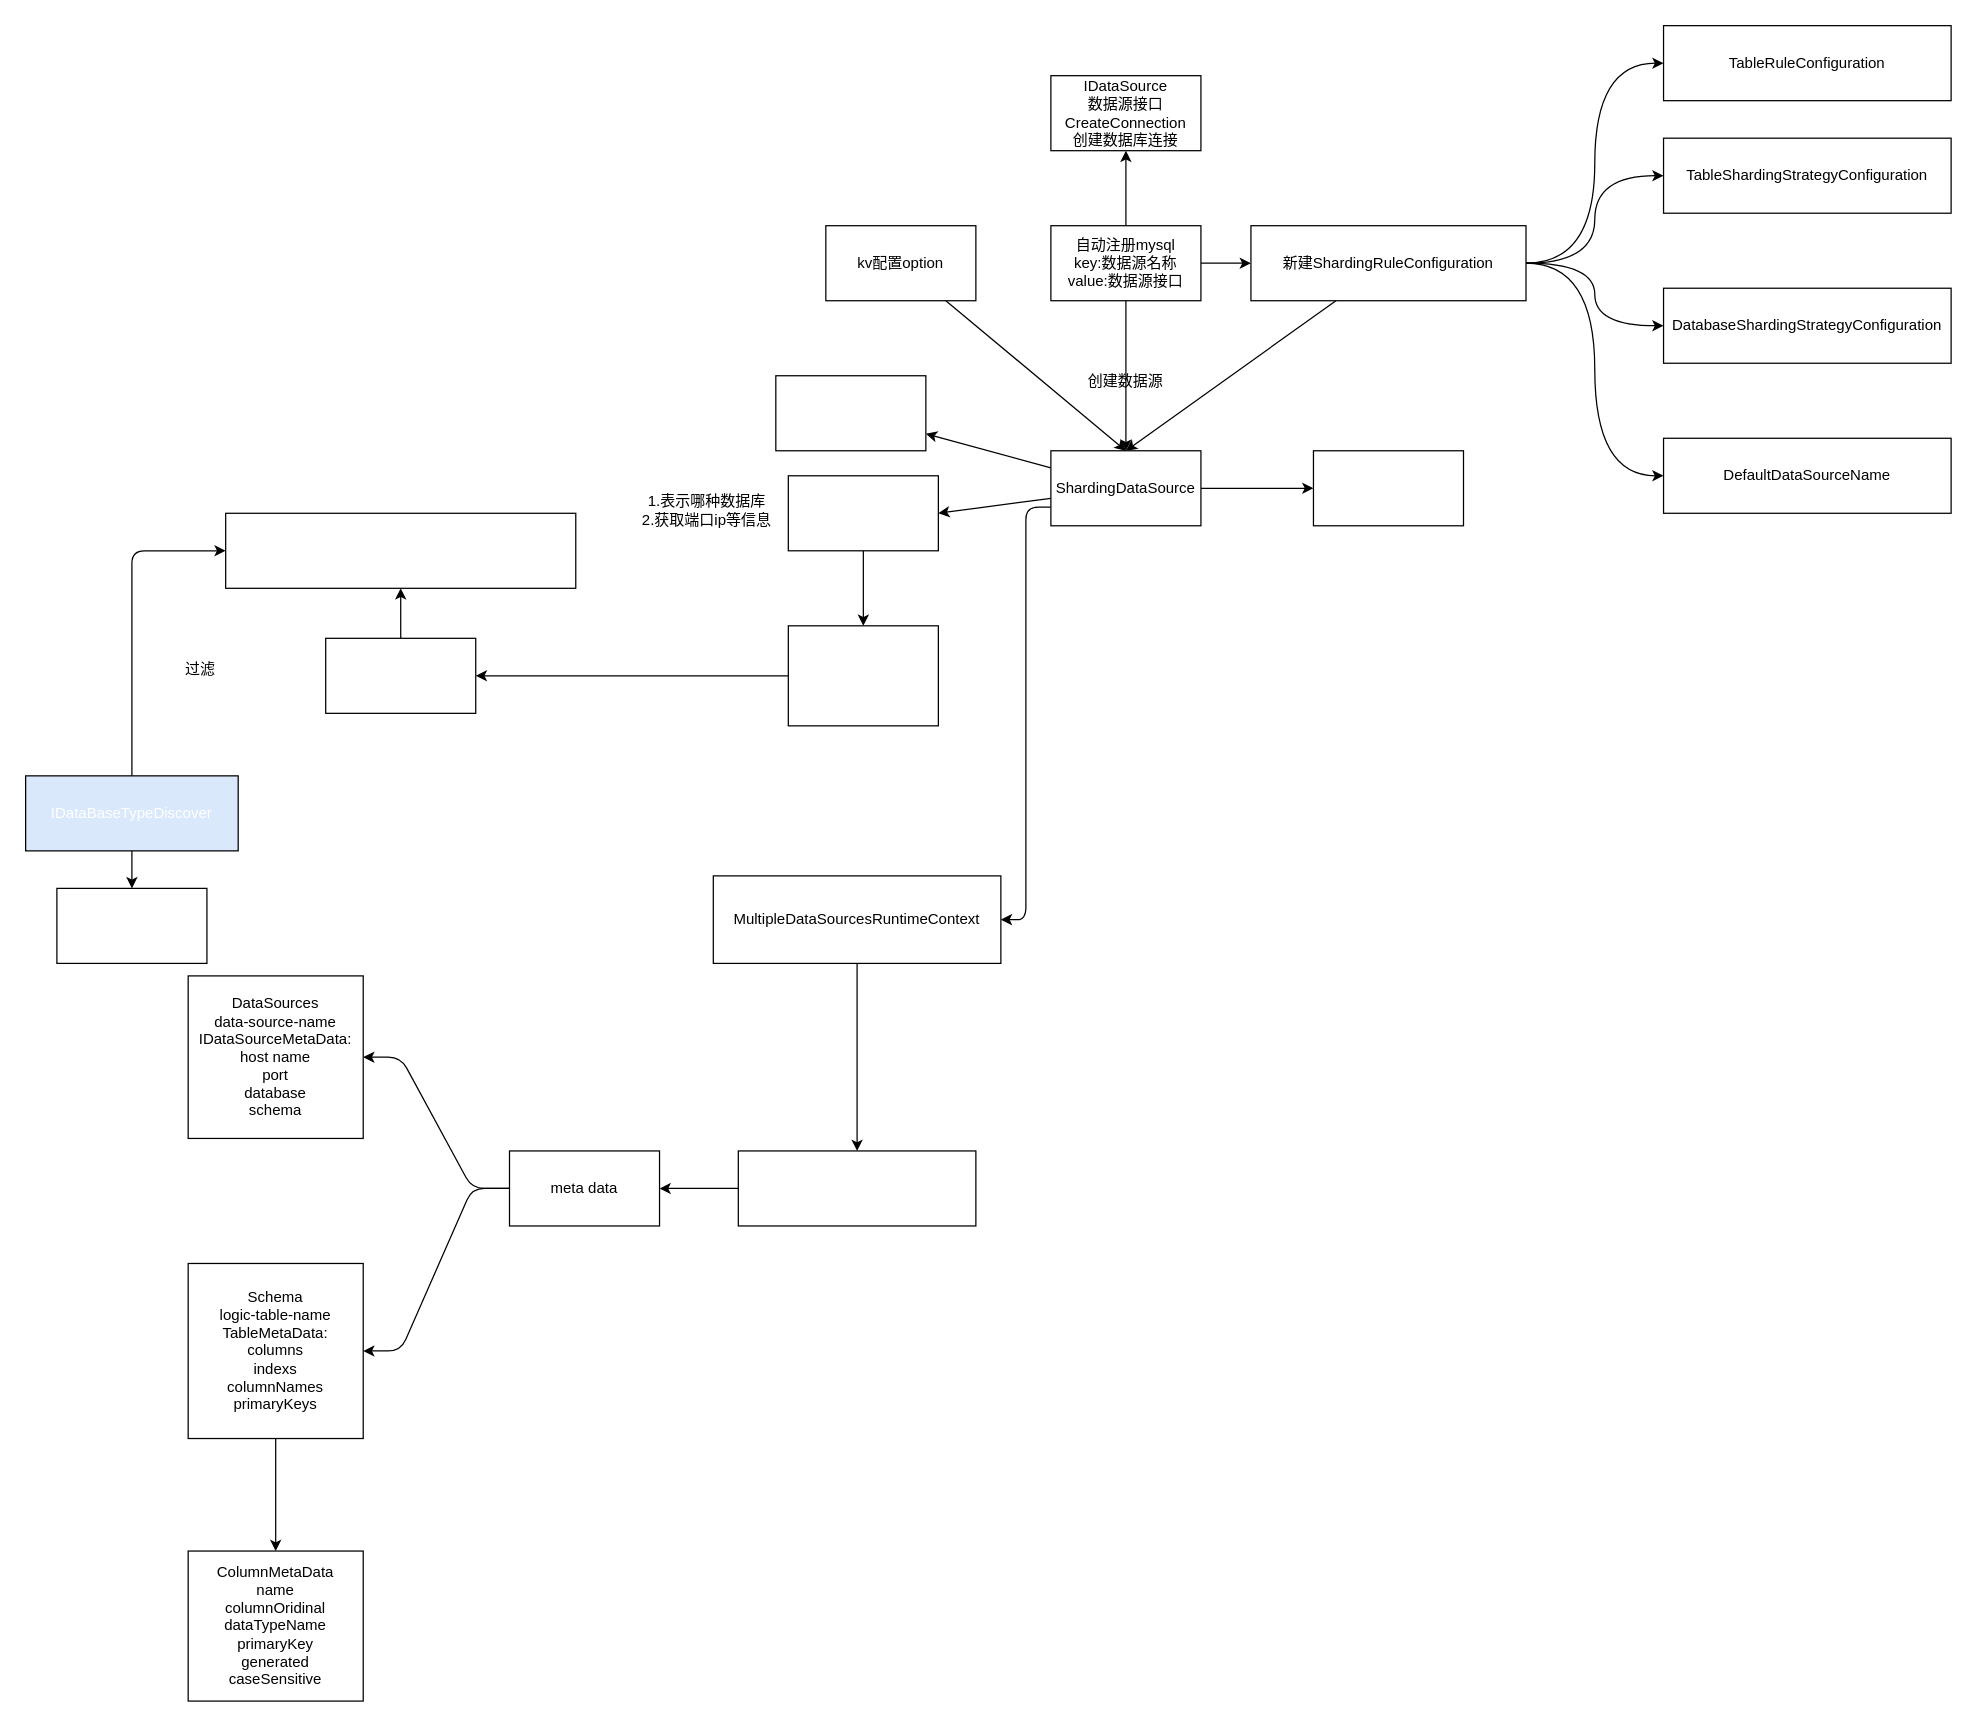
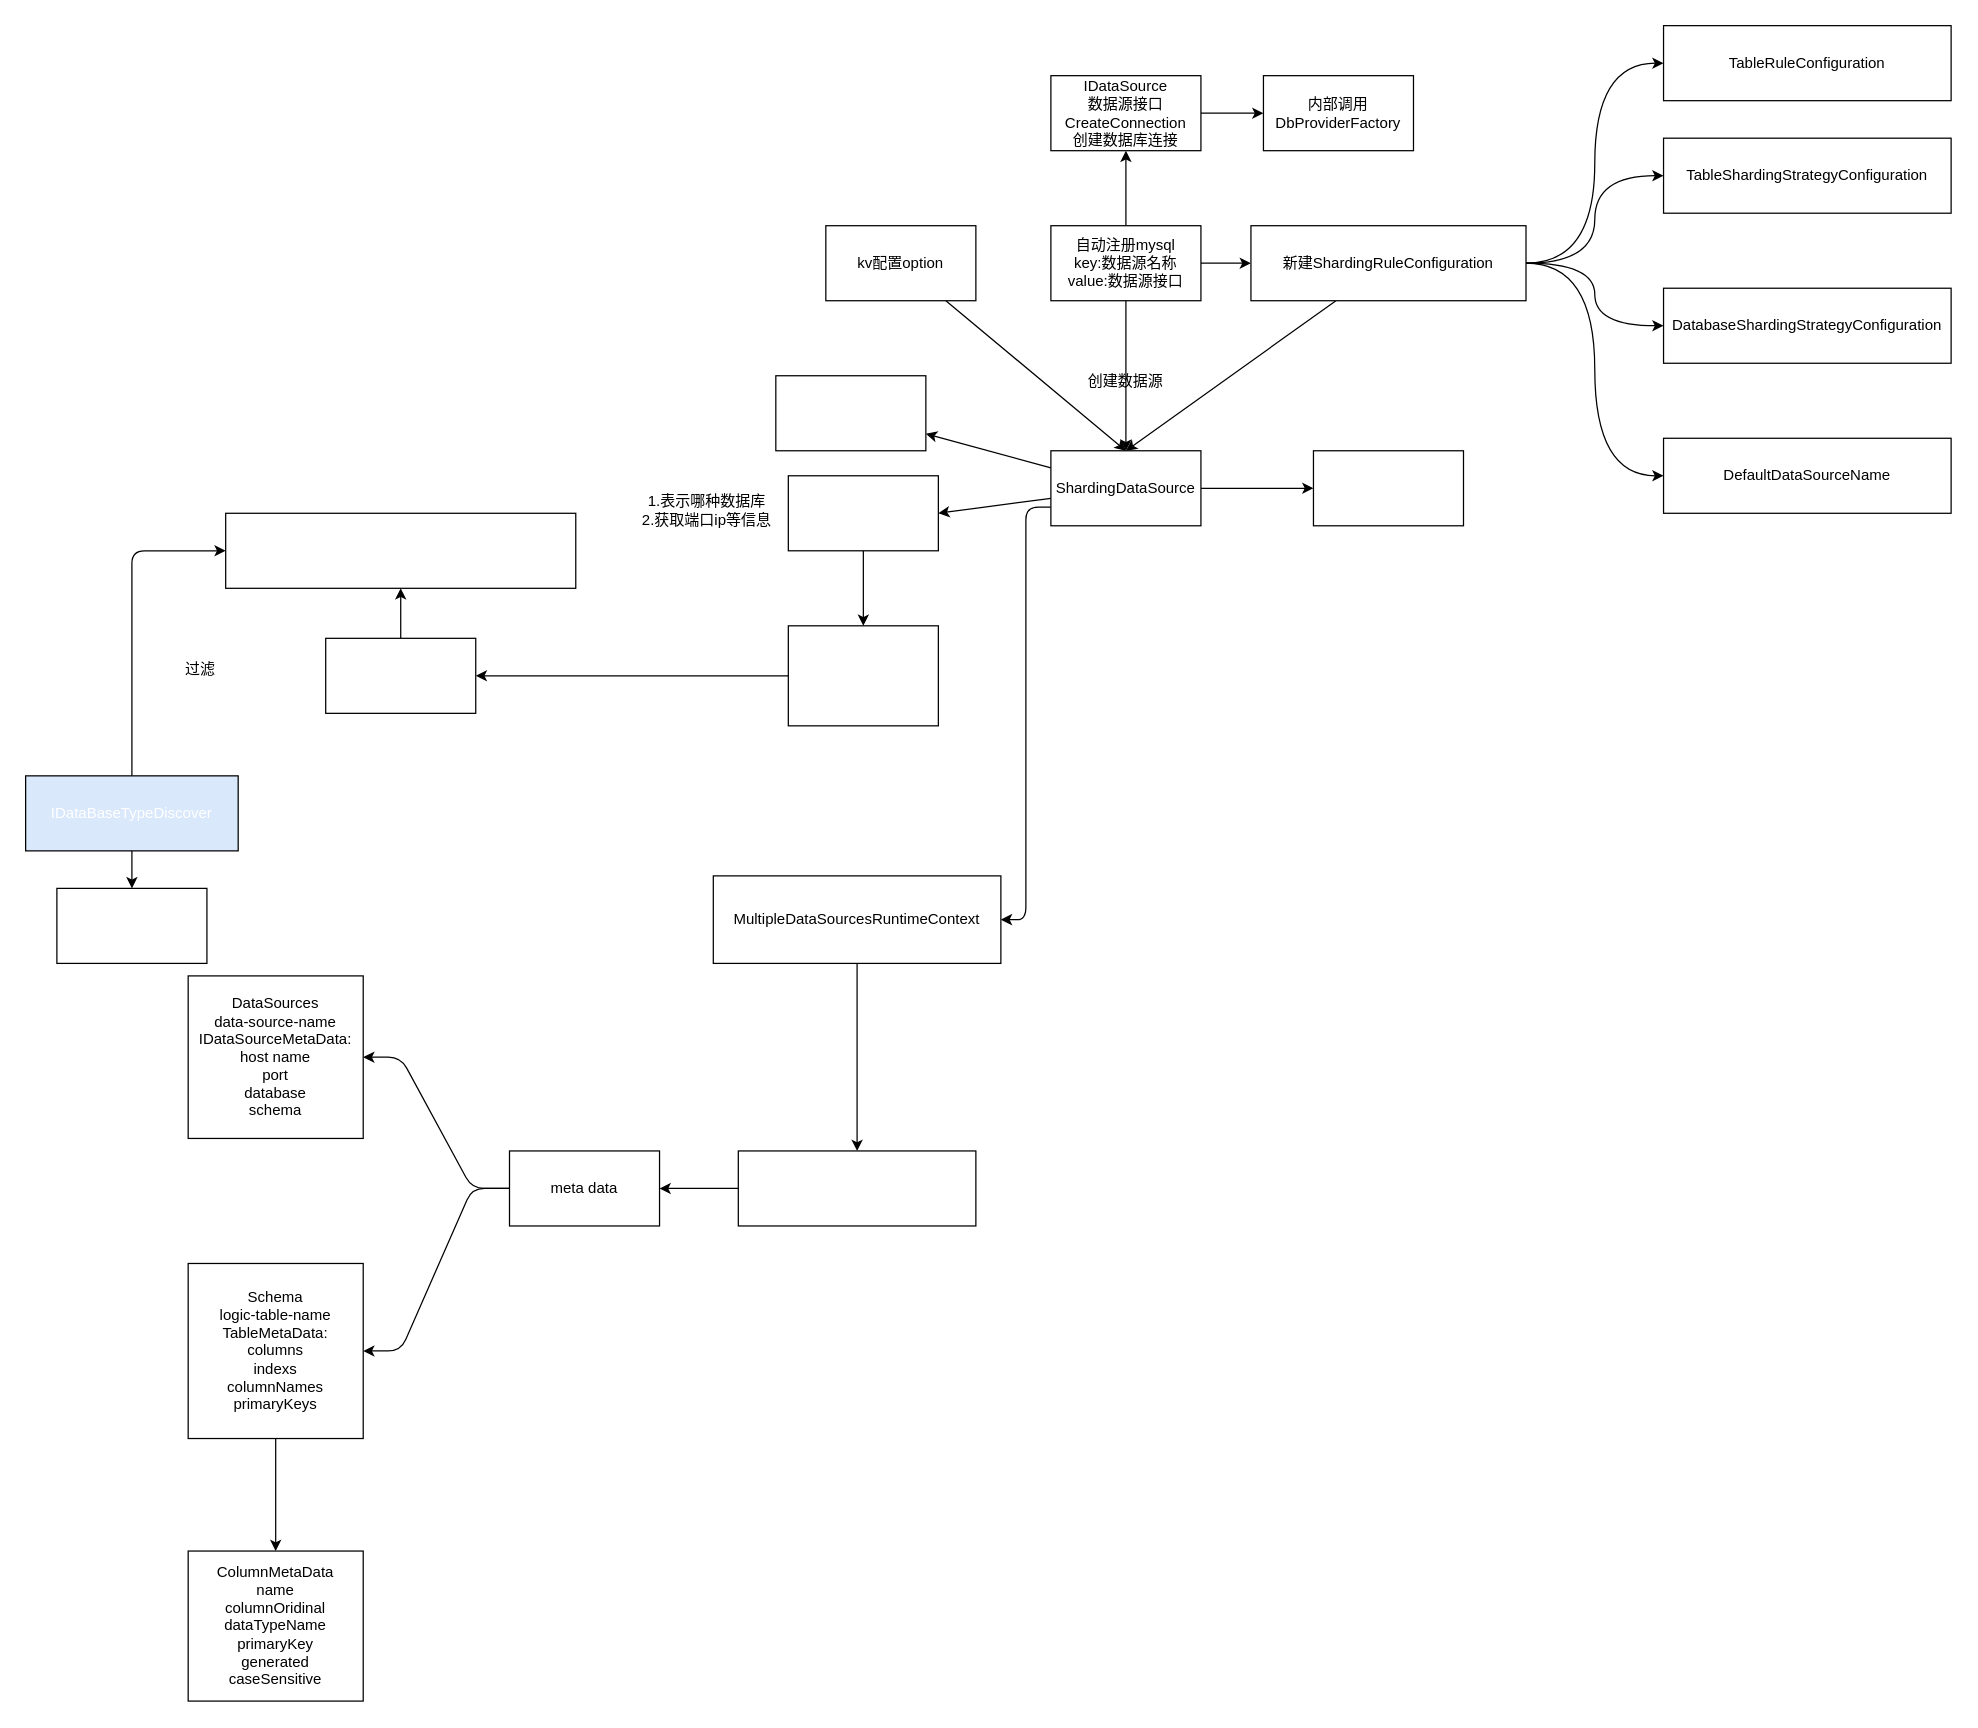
none -> (1228, 113)
none -> (1338, 113)
